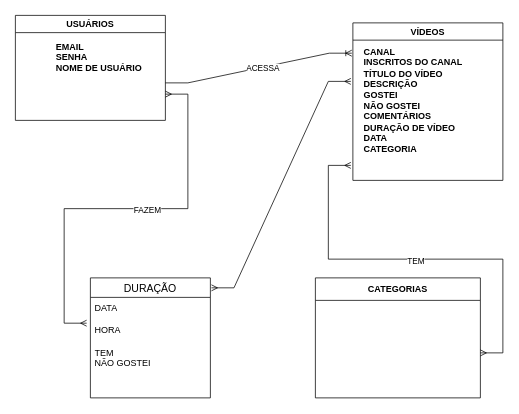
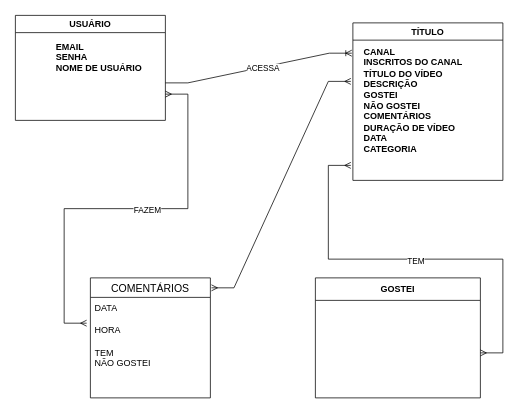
(90, 24) -> (90, 24)
(428, 32) -> (428, 32)
(150, 288) -> (150, 288)
(398, 289) -> (398, 289)
